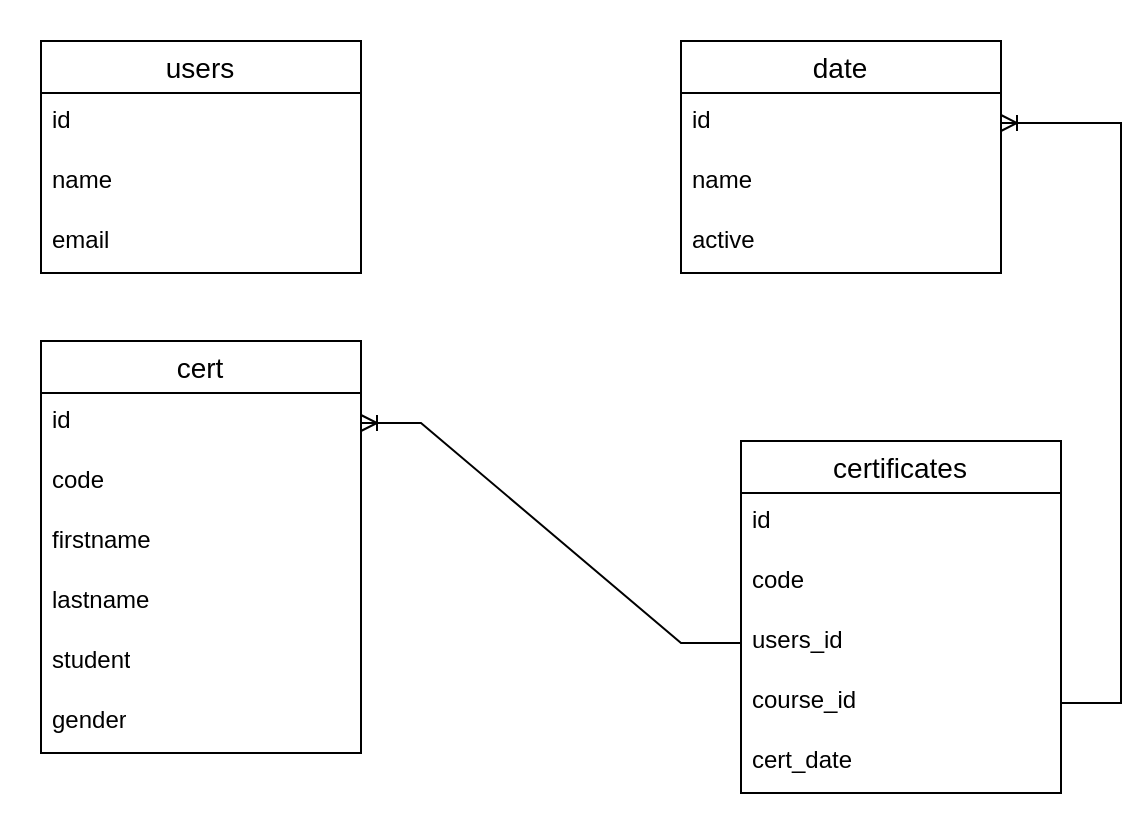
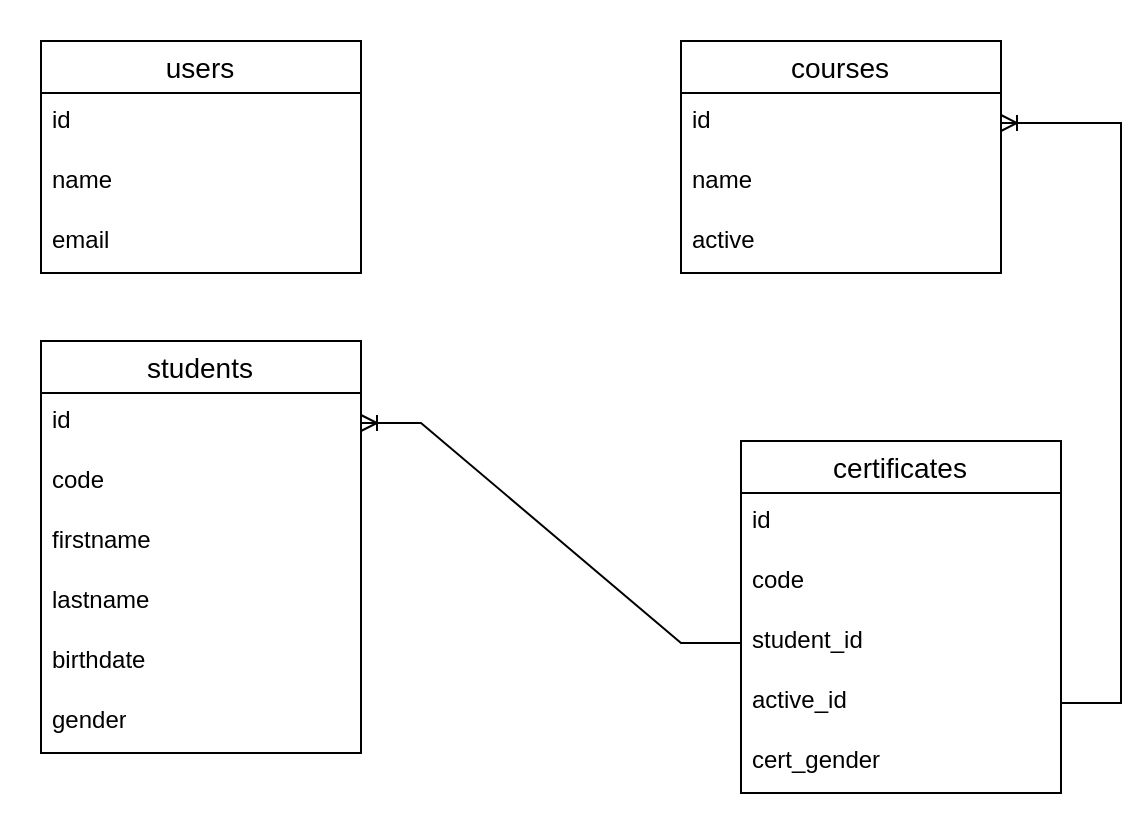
(840, 69) -> (840, 69)
(200, 369) -> (200, 369)
(804, 641) -> (817, 641)
(100, 661) -> (110, 661)
(810, 701) -> (807, 701)
(813, 761) -> (827, 761)
